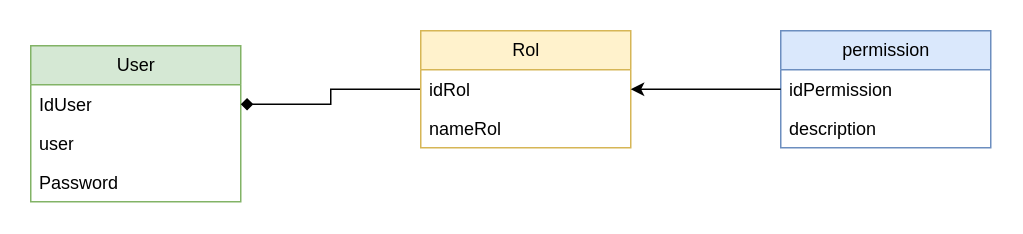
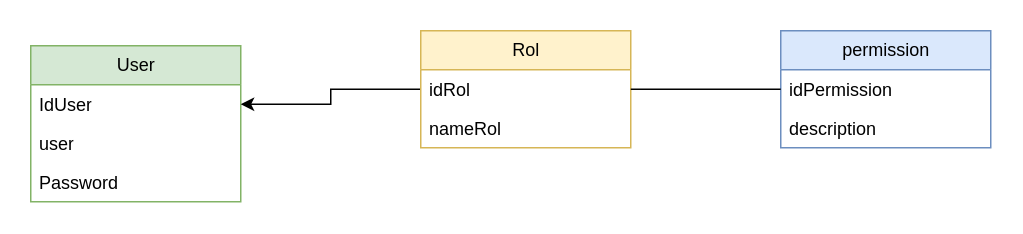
(642, 89) -> (638, 89)
(253, 104) -> (252, 104)
